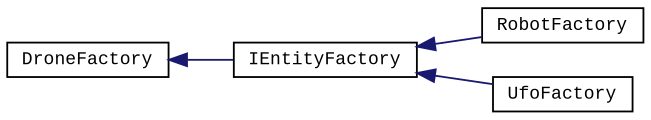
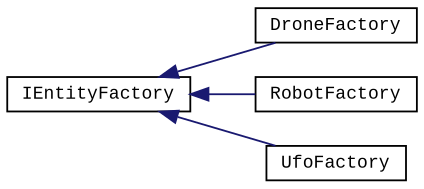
(210, 60) -> (227, 57)
